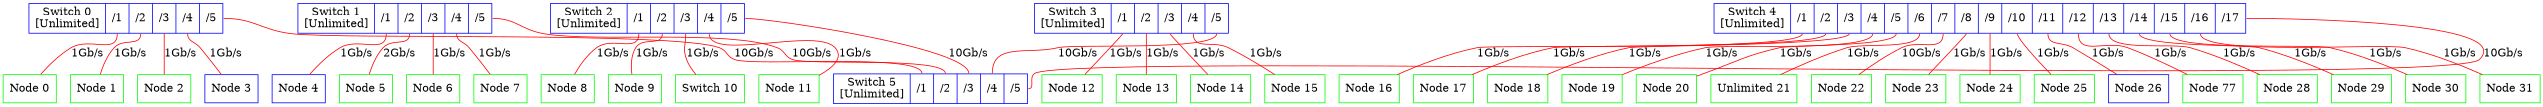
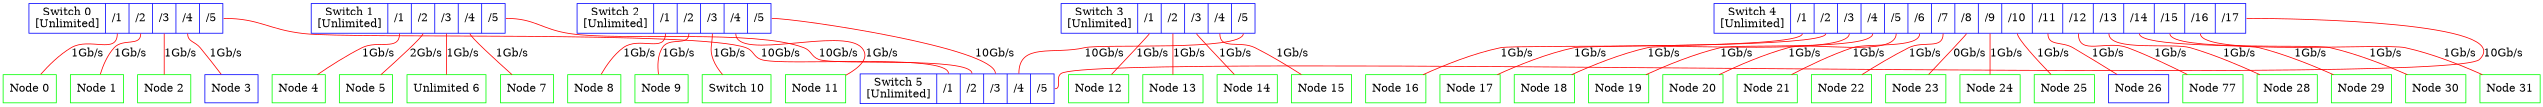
(1922, 54) -> (1925, 54)
(1970, 54) -> (1970, 54)
(299, 89) -> (299, 89)
(433, 89) -> (446, 89)
(1754, 89) -> (1767, 89)
